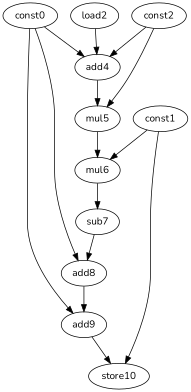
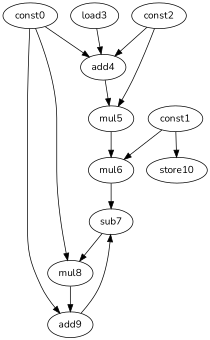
(95, 16) -> (95, 16)
(84, 273) -> (70, 273)
(99, 347) -> (102, 280)
